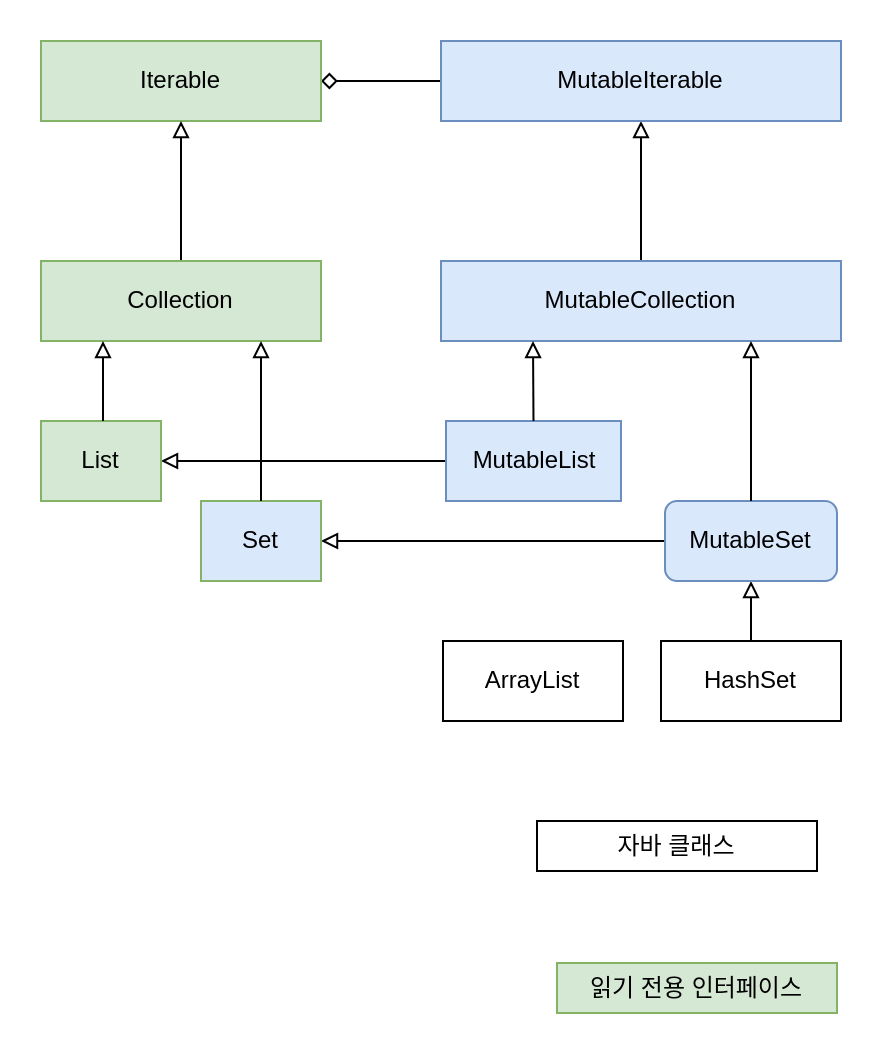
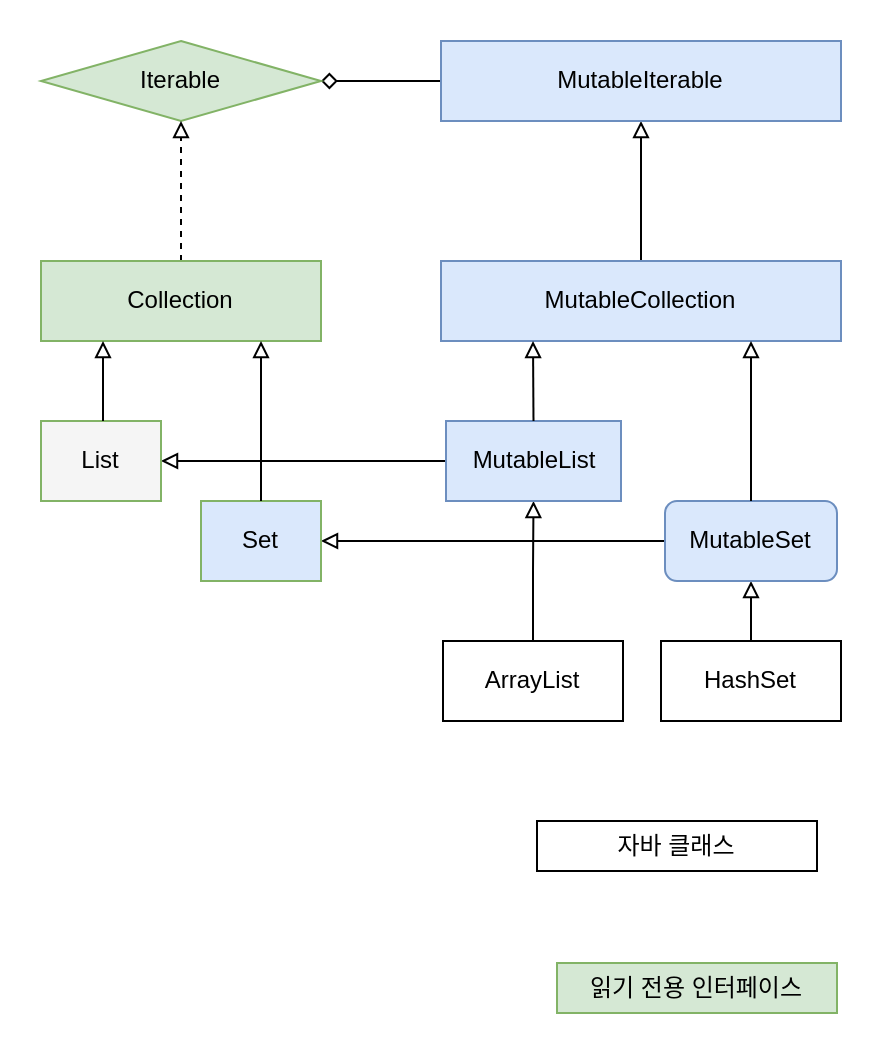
(181, 81) -> (181, 81)
(181, 199) -> (181, 199)
(101, 461) -> (101, 461)
none -> (533, 580)
